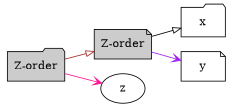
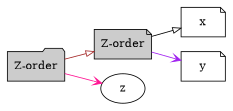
(203, 22) -> (203, 22)
